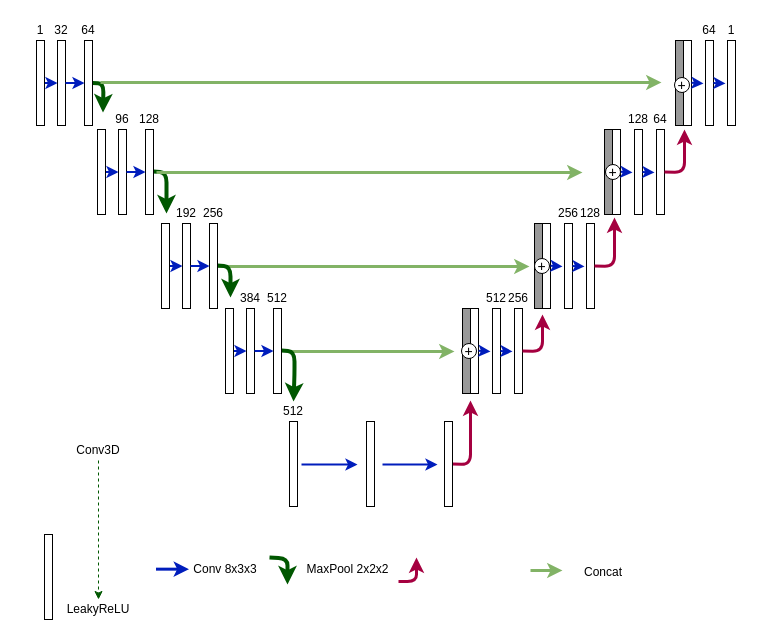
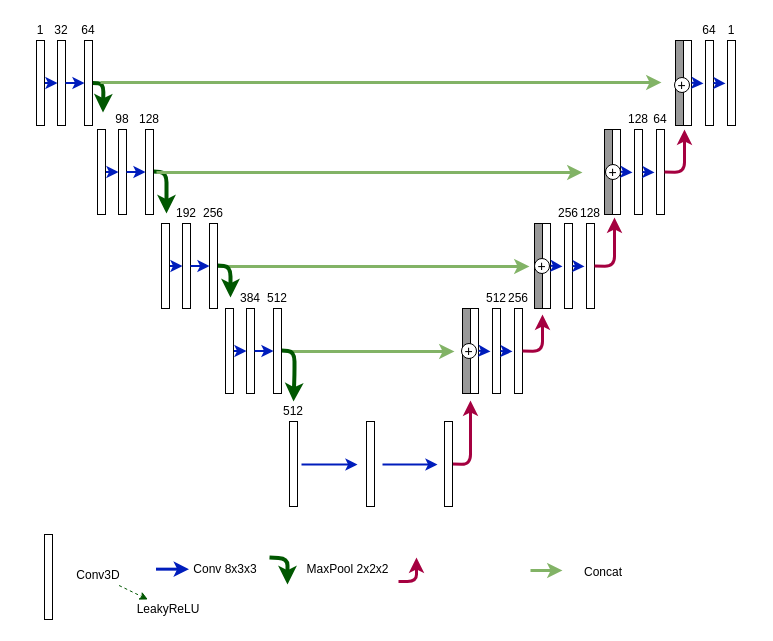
(123, 120) -> (123, 120)
(99, 451) -> (99, 576)
(99, 610) -> (169, 610)
